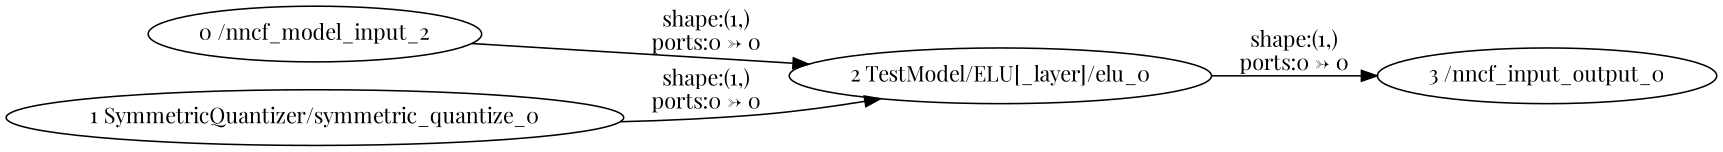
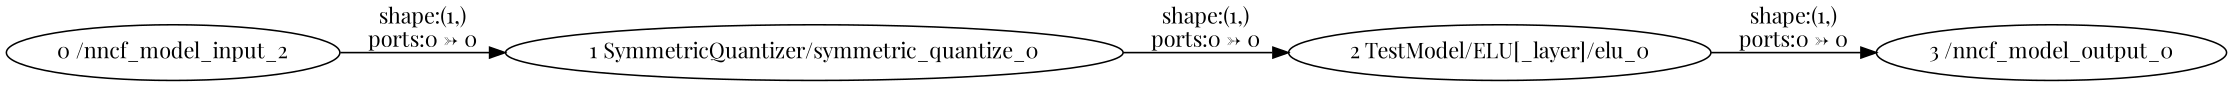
(632, 53) -> (415, 53)
(1547, 76) -> (2051, 53)
